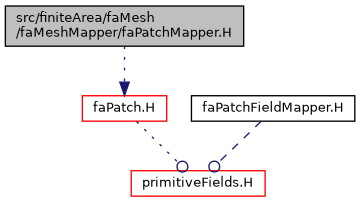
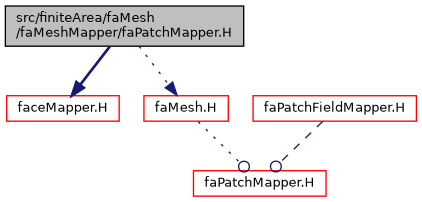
none -> (63, 108)
(125, 108) -> (186, 108)
(273, 108) -> (335, 108)
(198, 183) -> (260, 183)
